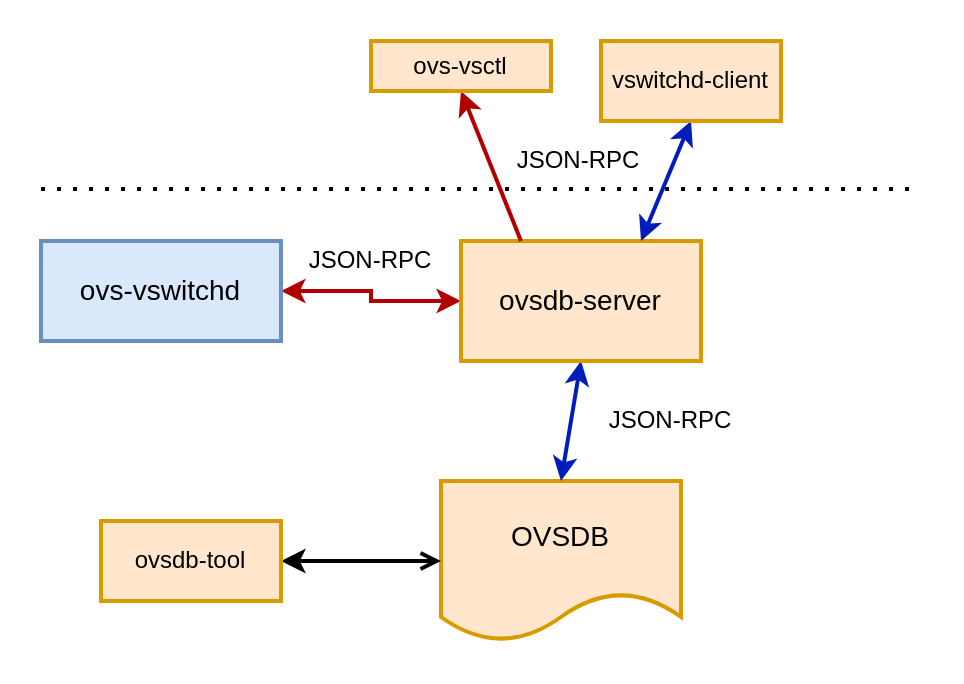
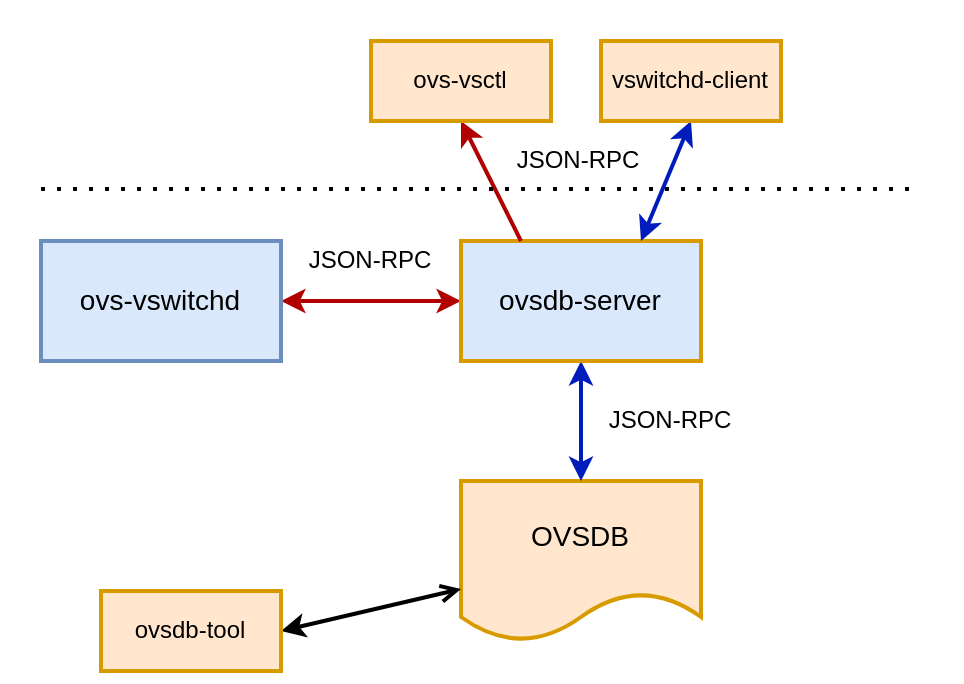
(461, 66) -> (461, 81)
(161, 291) -> (161, 301)
(581, 301) -> (581, 301)
(191, 561) -> (191, 631)
(561, 561) -> (581, 561)
